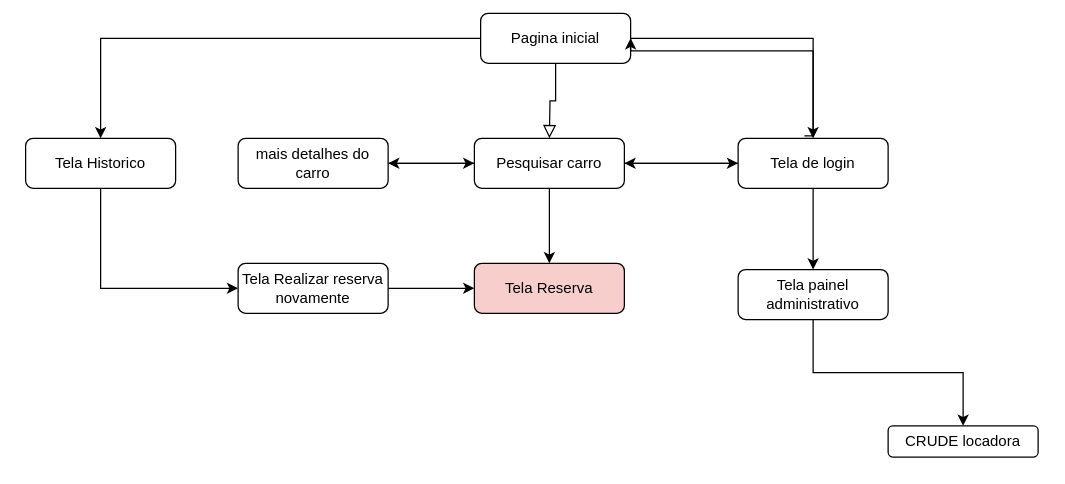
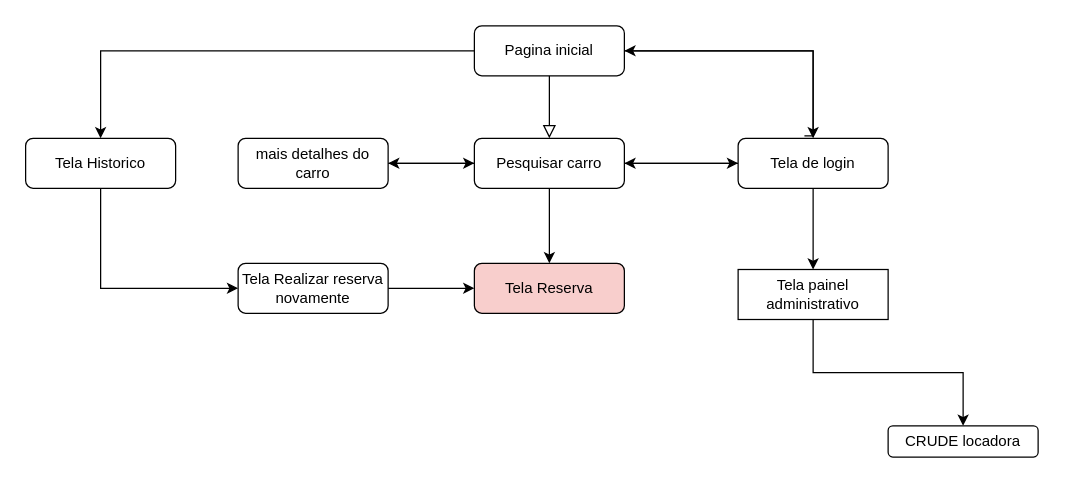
(556, 38) -> (549, 51)
(813, 294) -> (813, 294)
